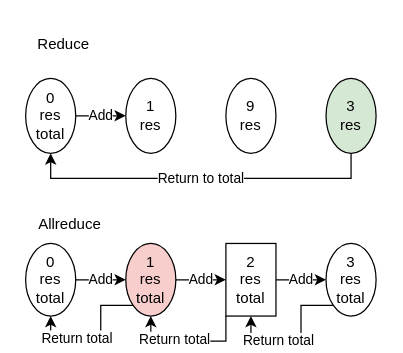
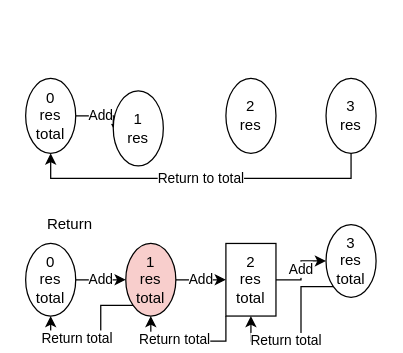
(63, 44) -> none
(151, 116) -> (138, 128)
(251, 116) -> (251, 116)
(351, 116) -> (351, 116)
(70, 224) -> (70, 224)
(351, 279) -> (351, 261)
